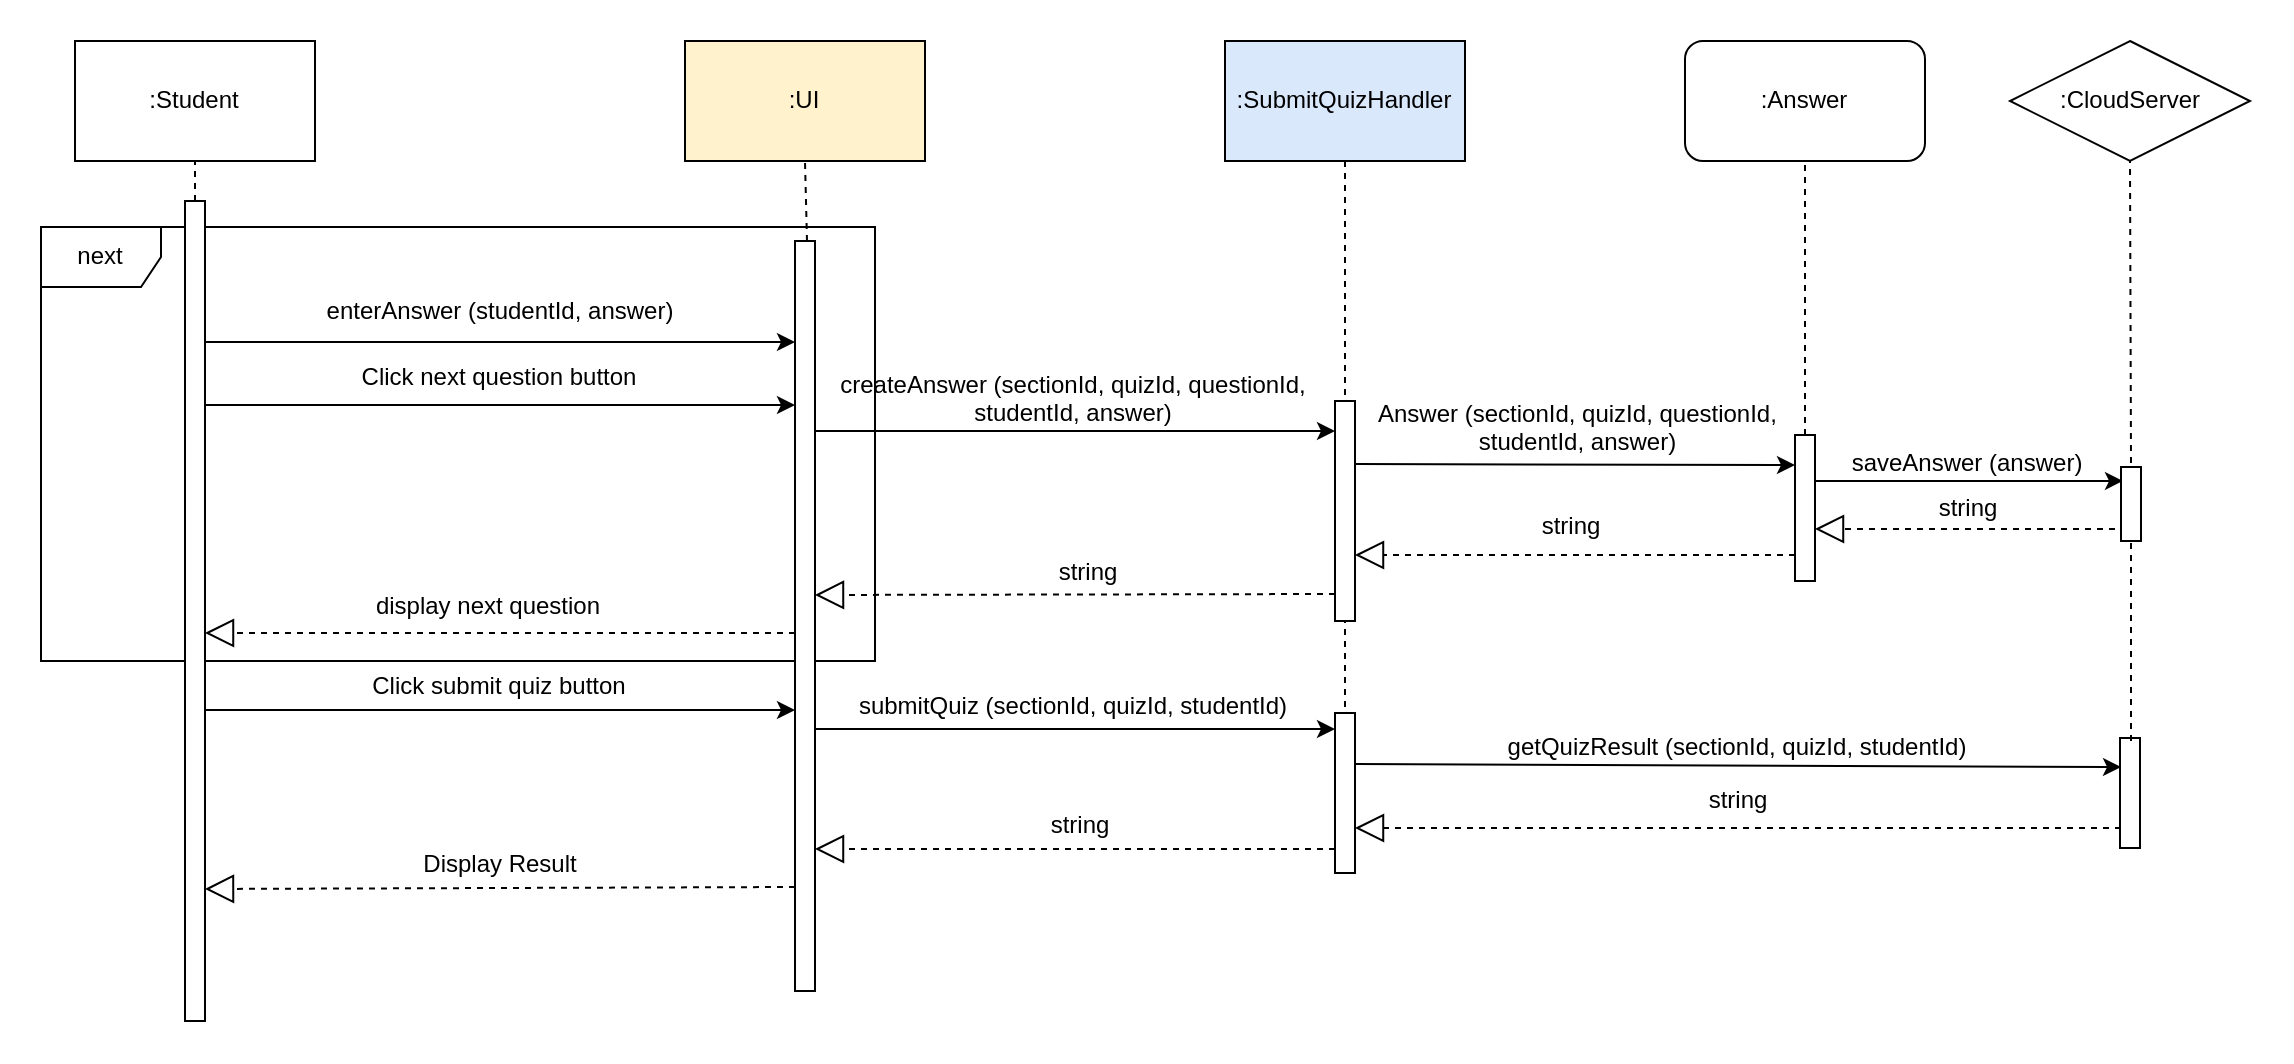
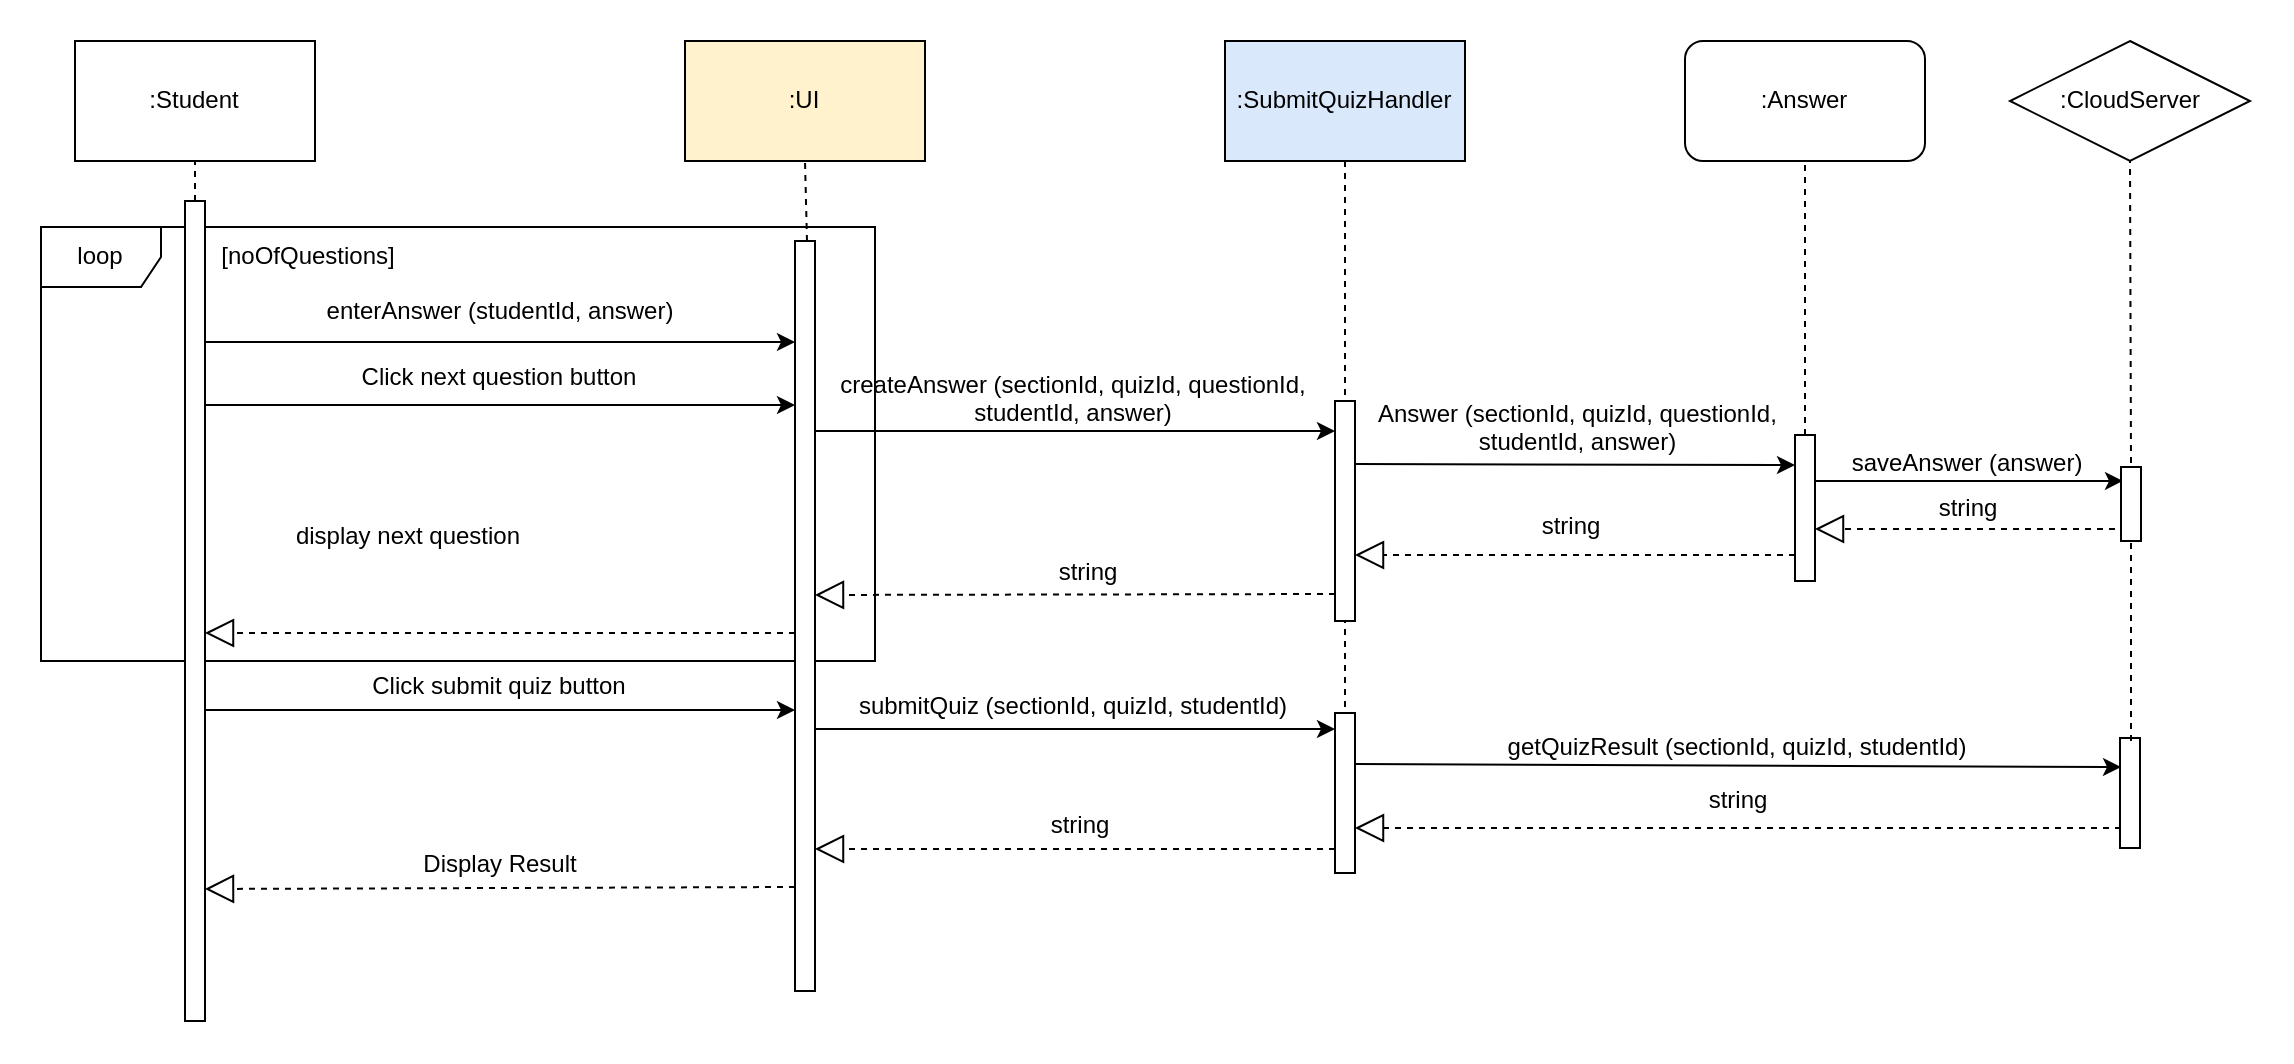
(101, 257) -> (101, 257)
none -> (309, 257)
(489, 607) -> (409, 537)
